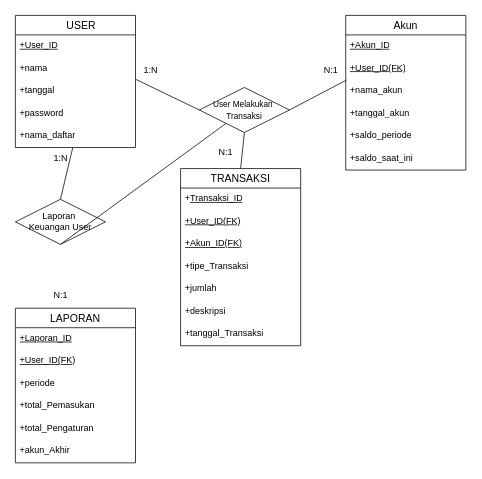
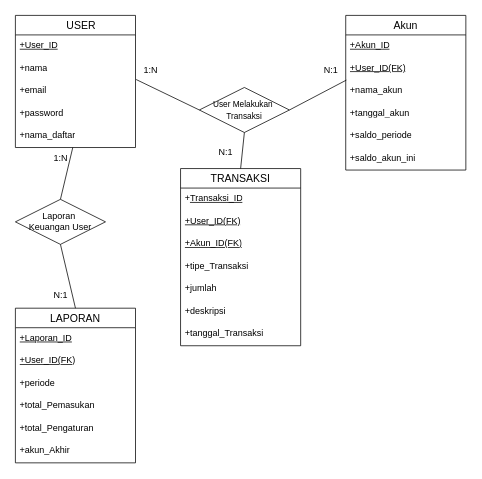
(39, 91) -> (33, 91)
(384, 158) -> (384, 158)
(143, 184) -> (68, 276)
